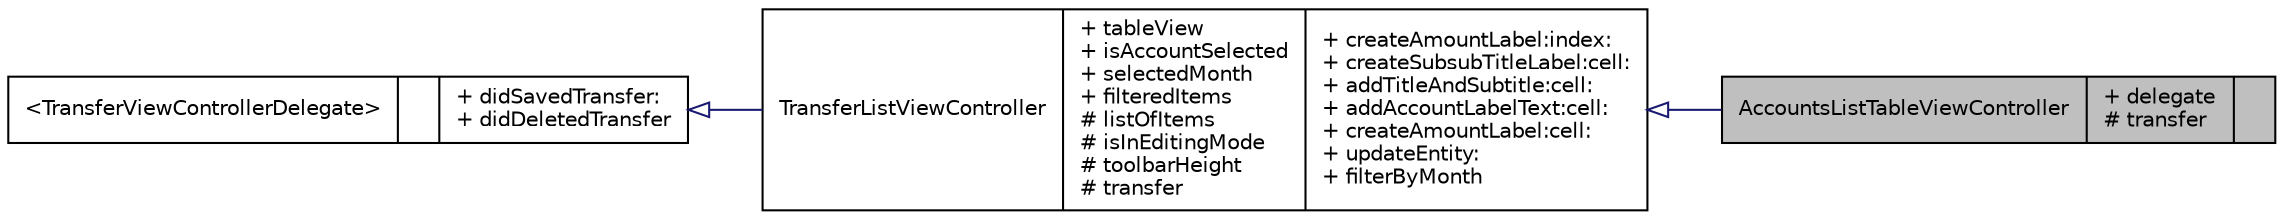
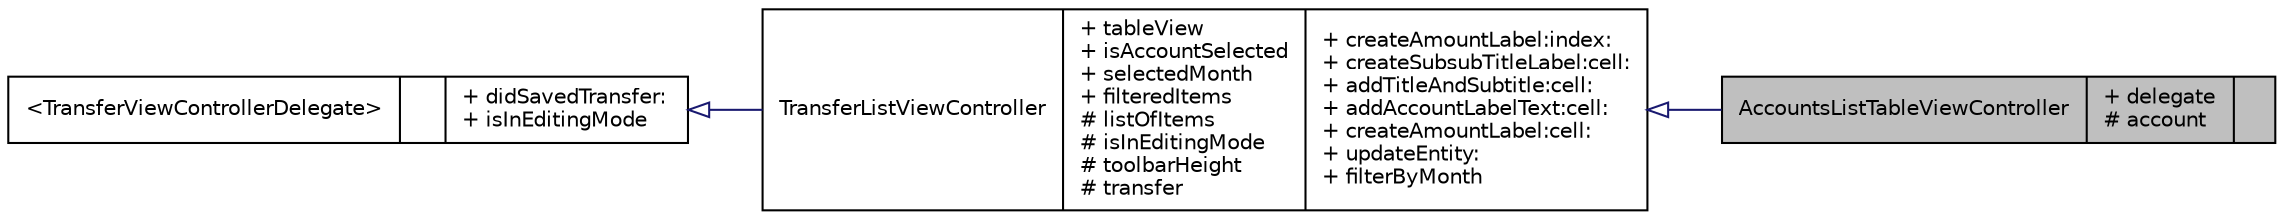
(564, 120) -> (555, 120)
(2155, 120) -> (2155, 120)
